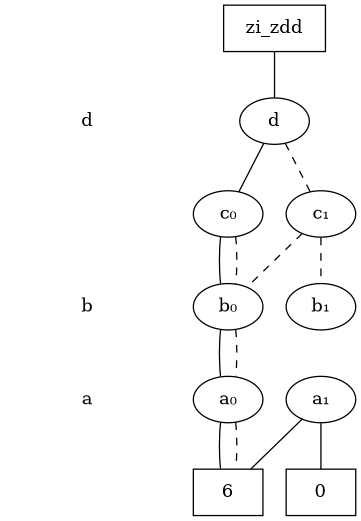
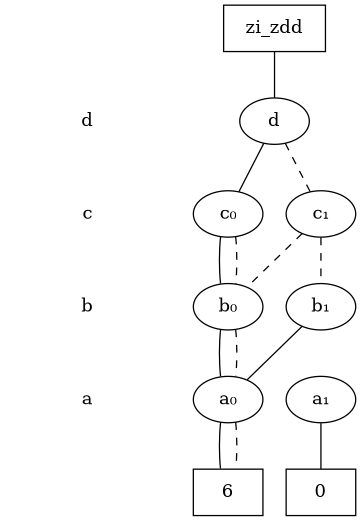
none -> (88, 214)
none -> (275, 353)
(276, 444) -> none
